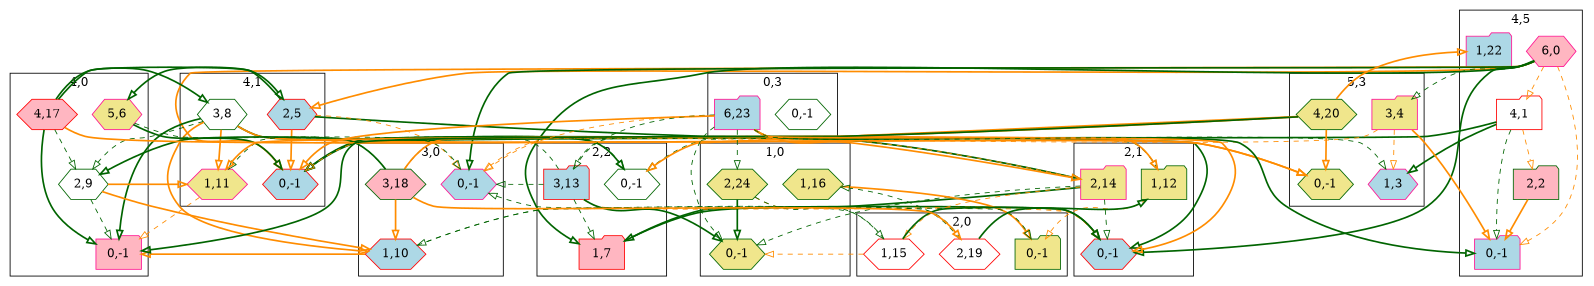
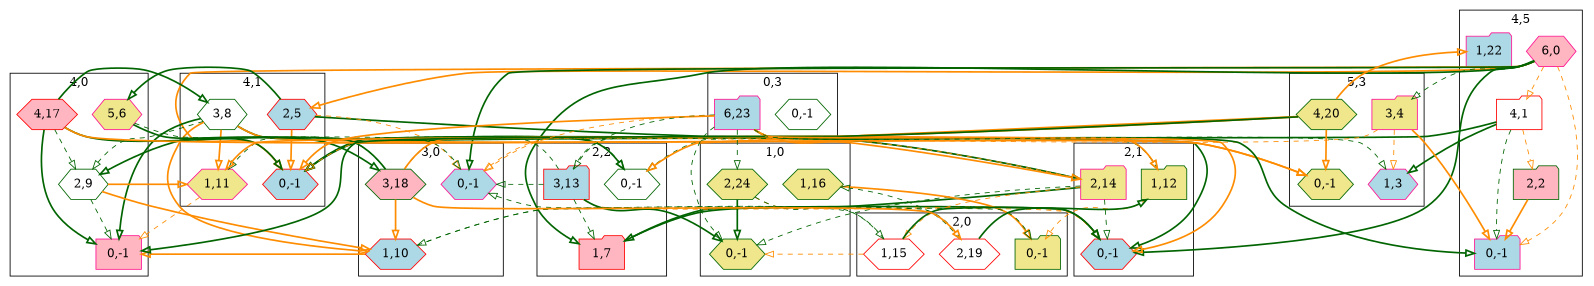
(159, 67) -> (220, 139)
